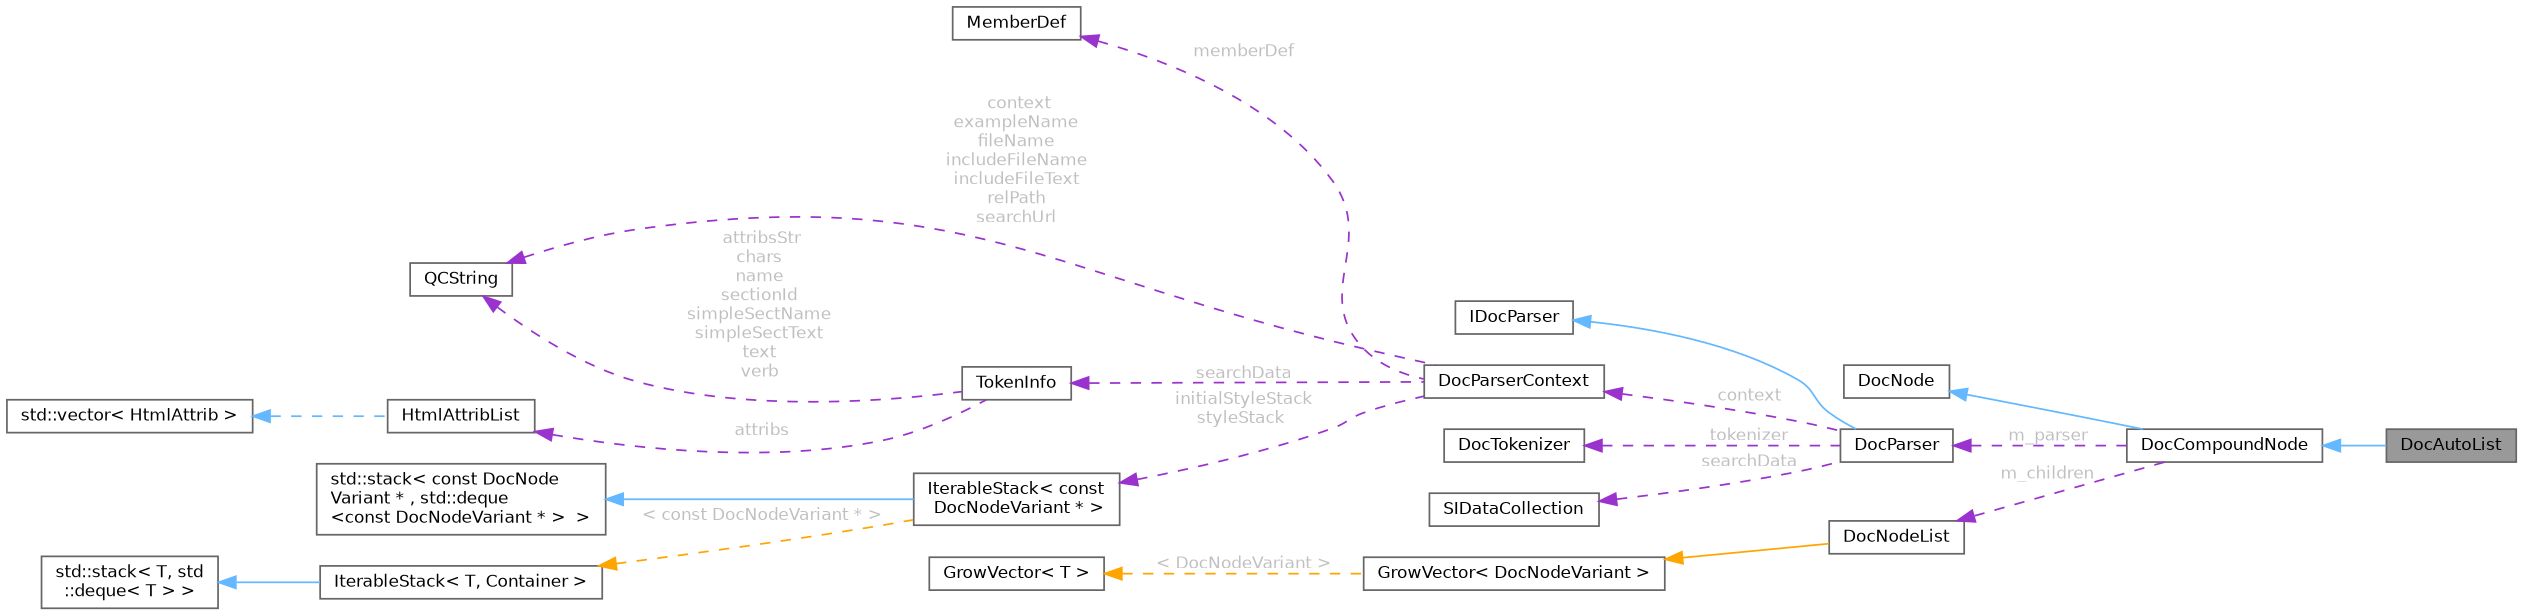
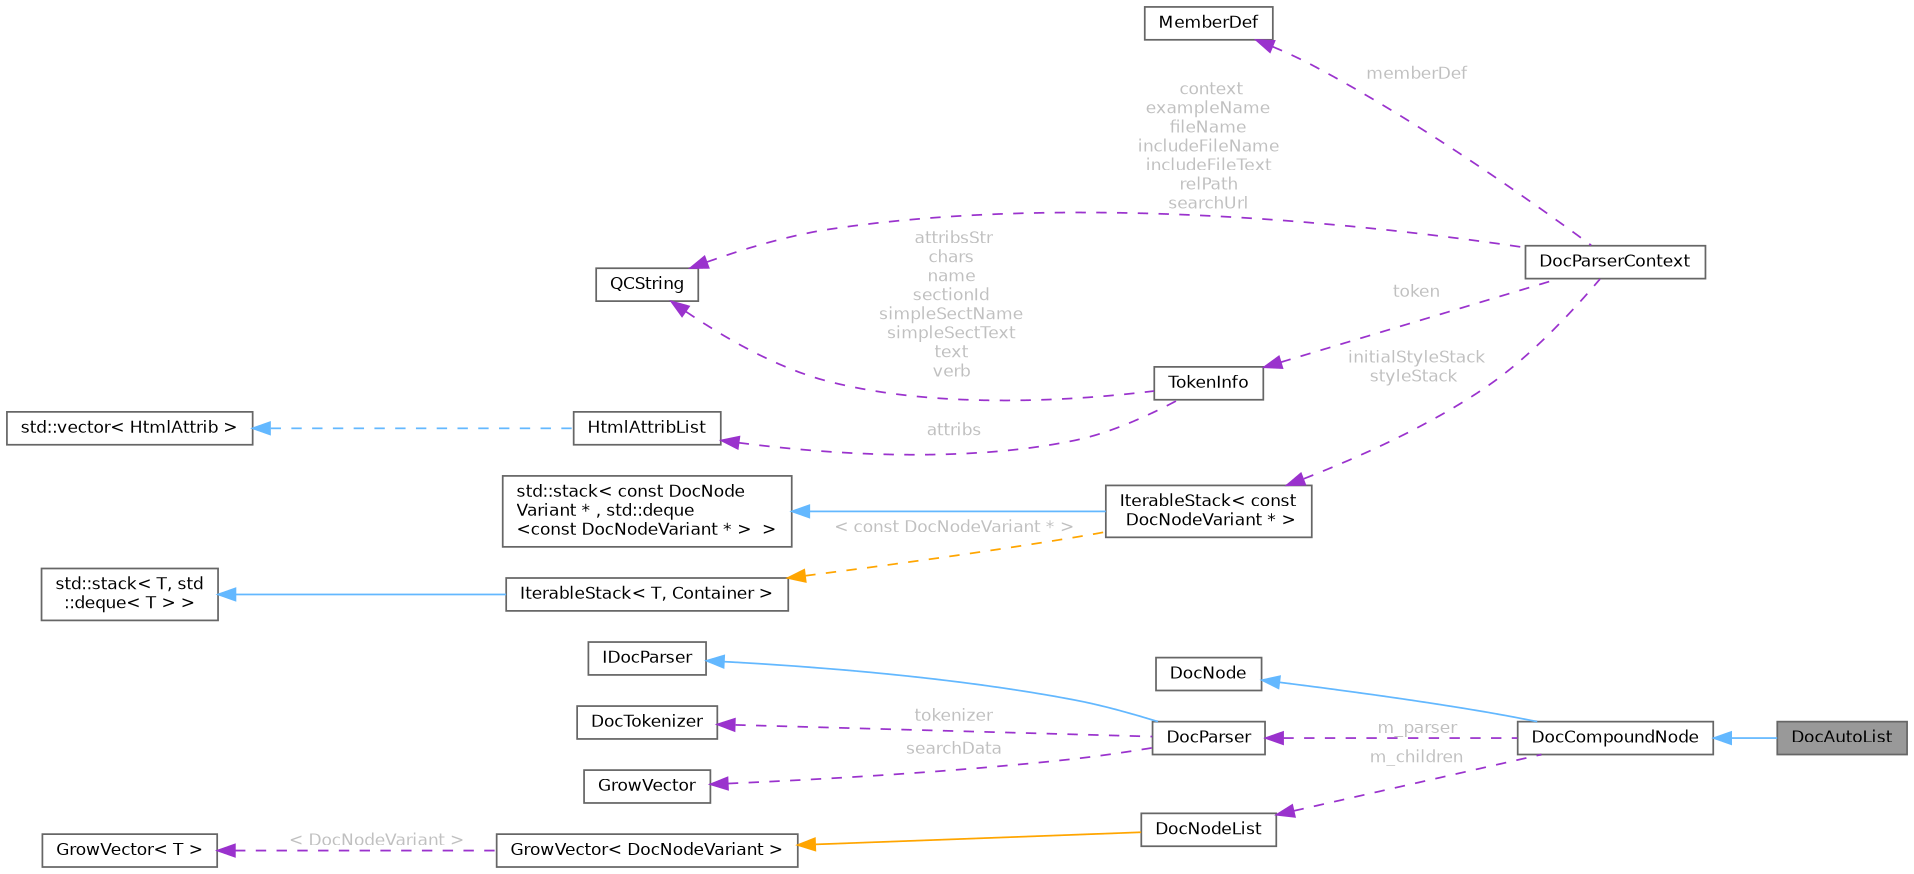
(1242, 374) -> (1415, 292)
(1732, 410) -> none
(1514, 510) -> (647, 787)
(1243, 574) -> (366, 851)
